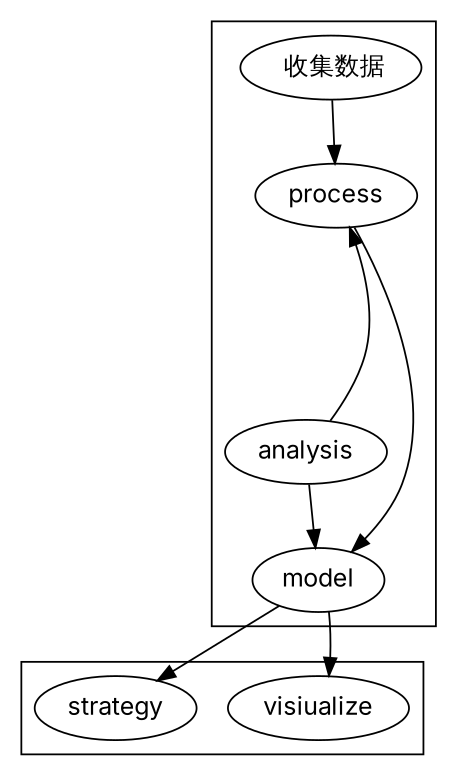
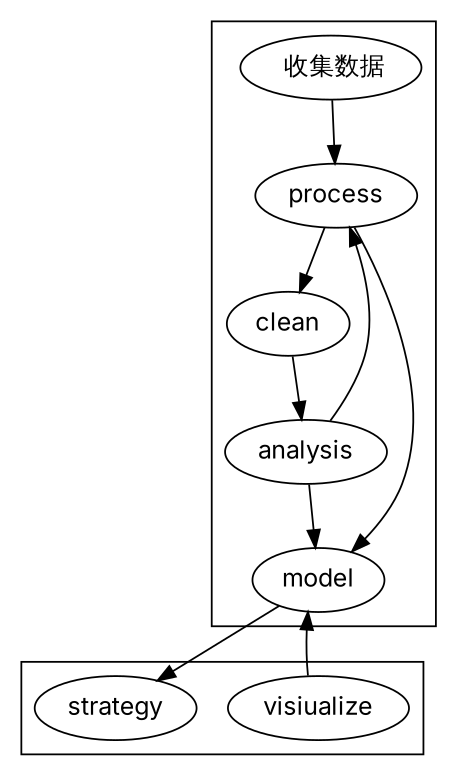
none -> (288, 324)
(330, 637) -> (307, 650)
